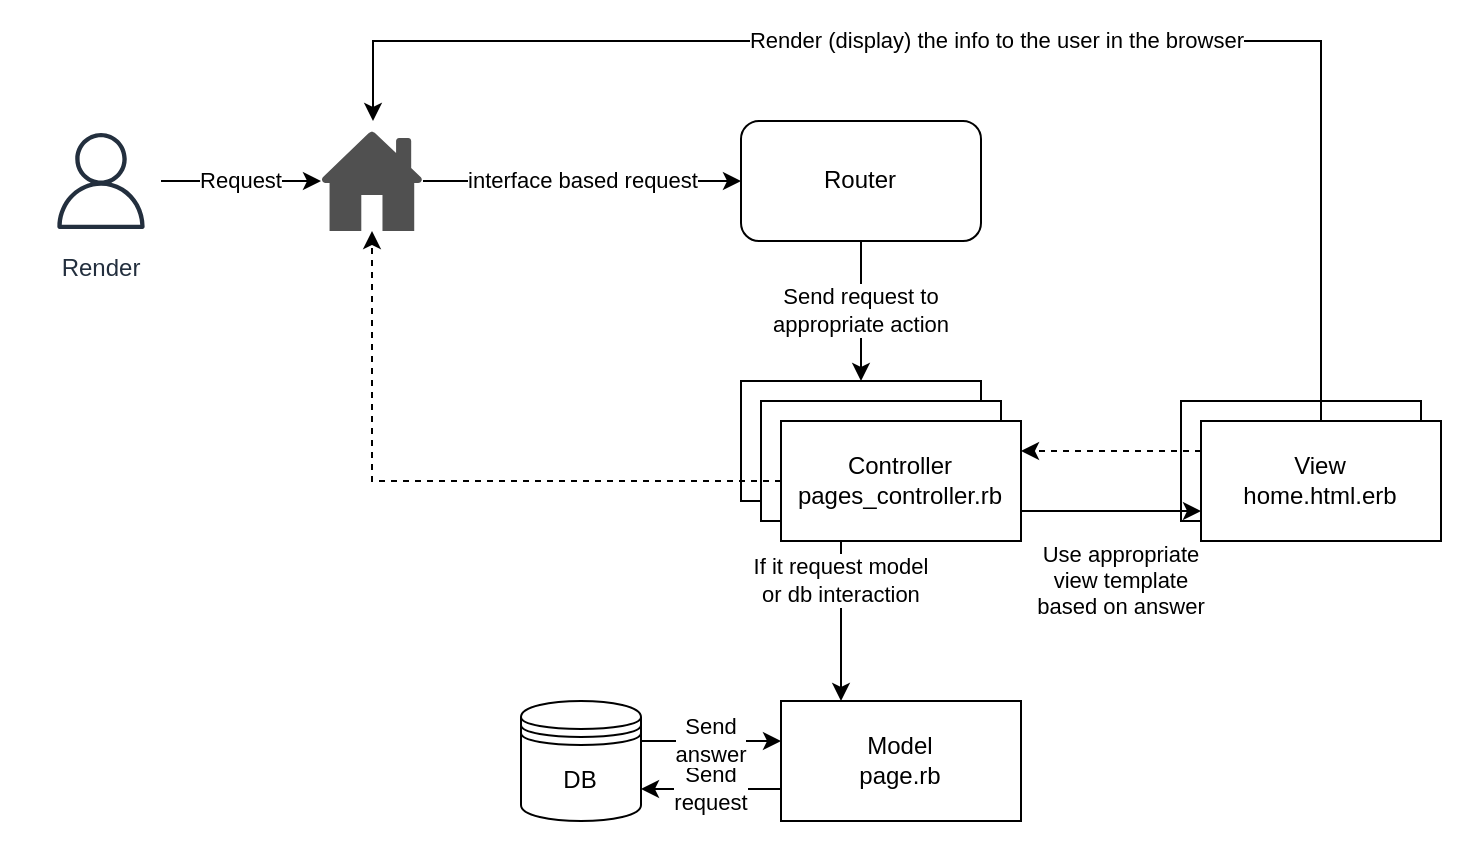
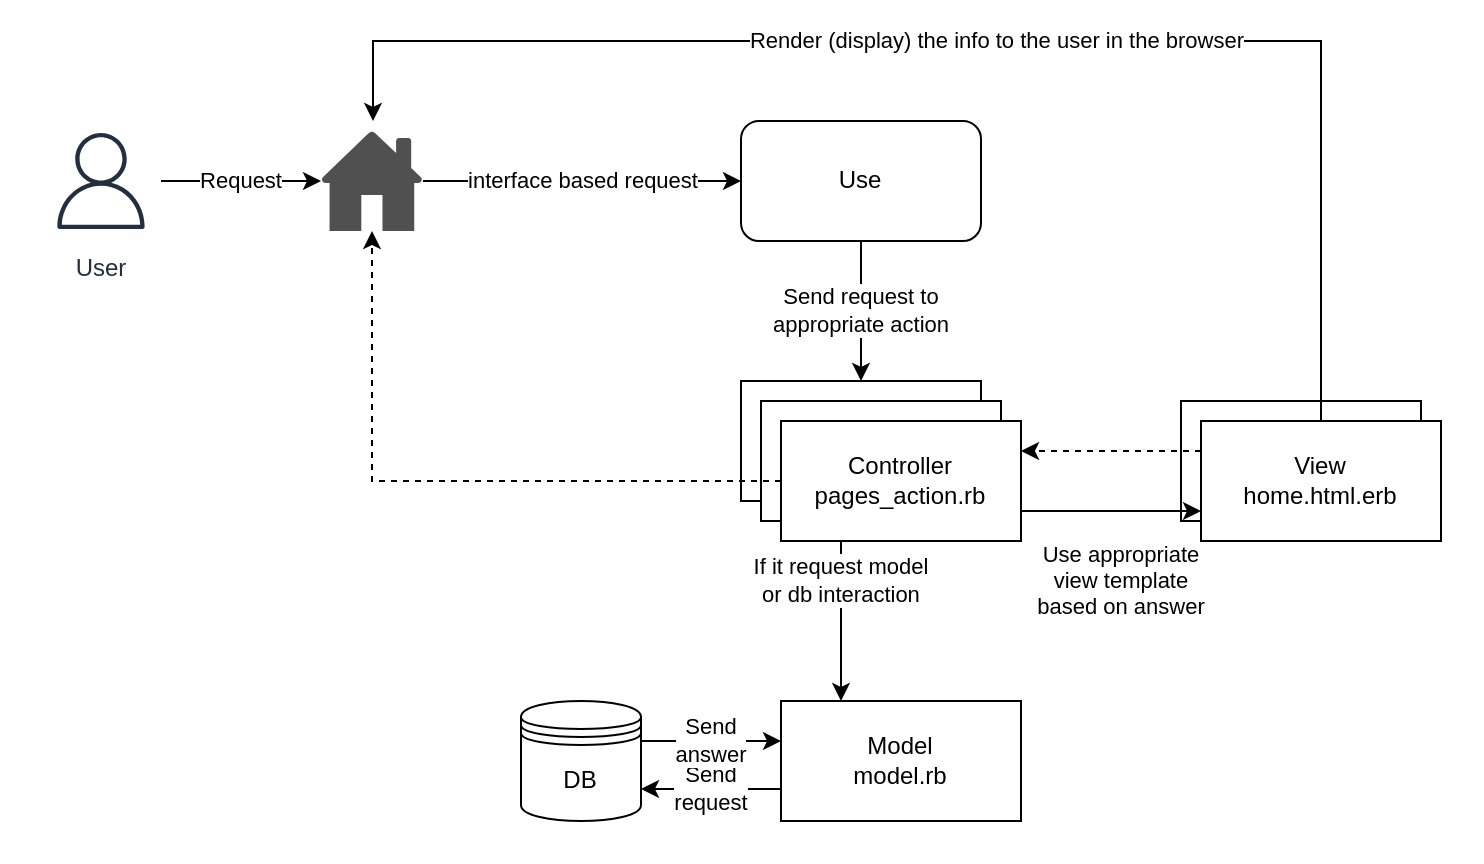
(861, 181) -> (861, 181)
(102, 269) -> (102, 269)
(901, 481) -> (901, 481)
(901, 761) -> (901, 761)
